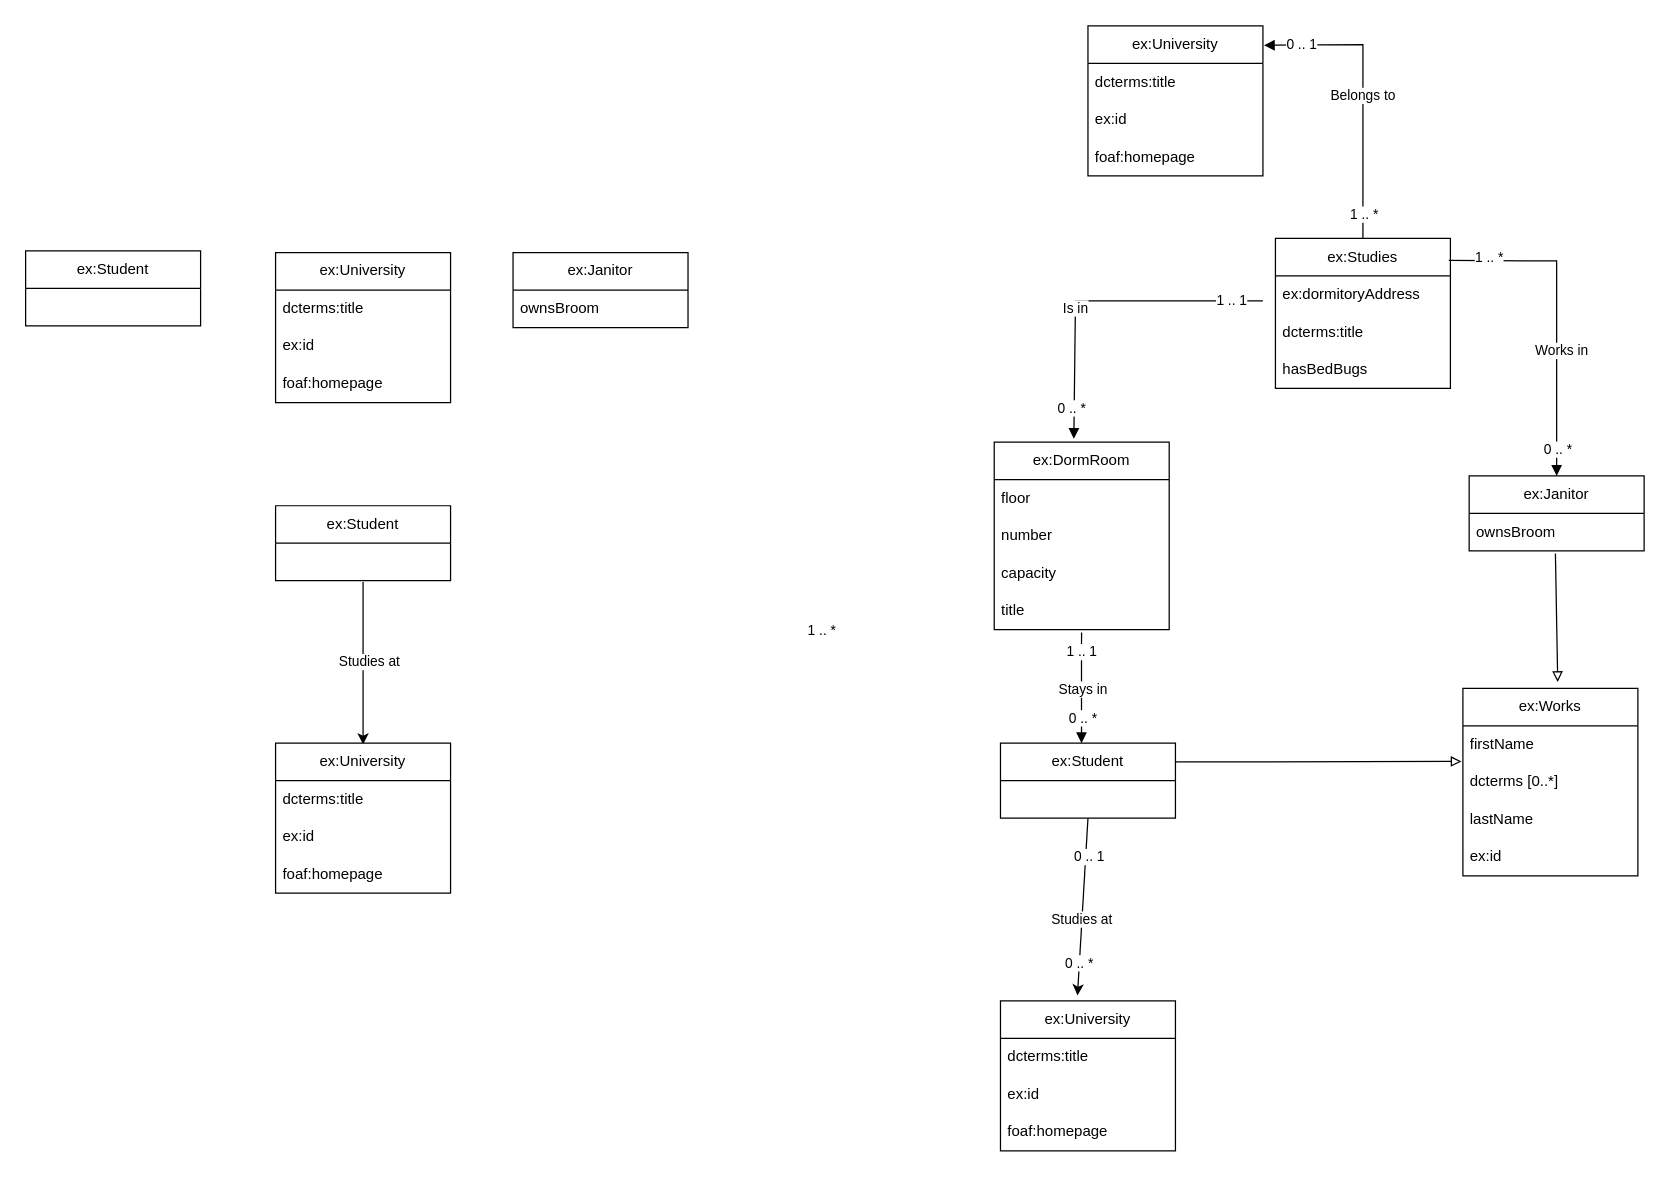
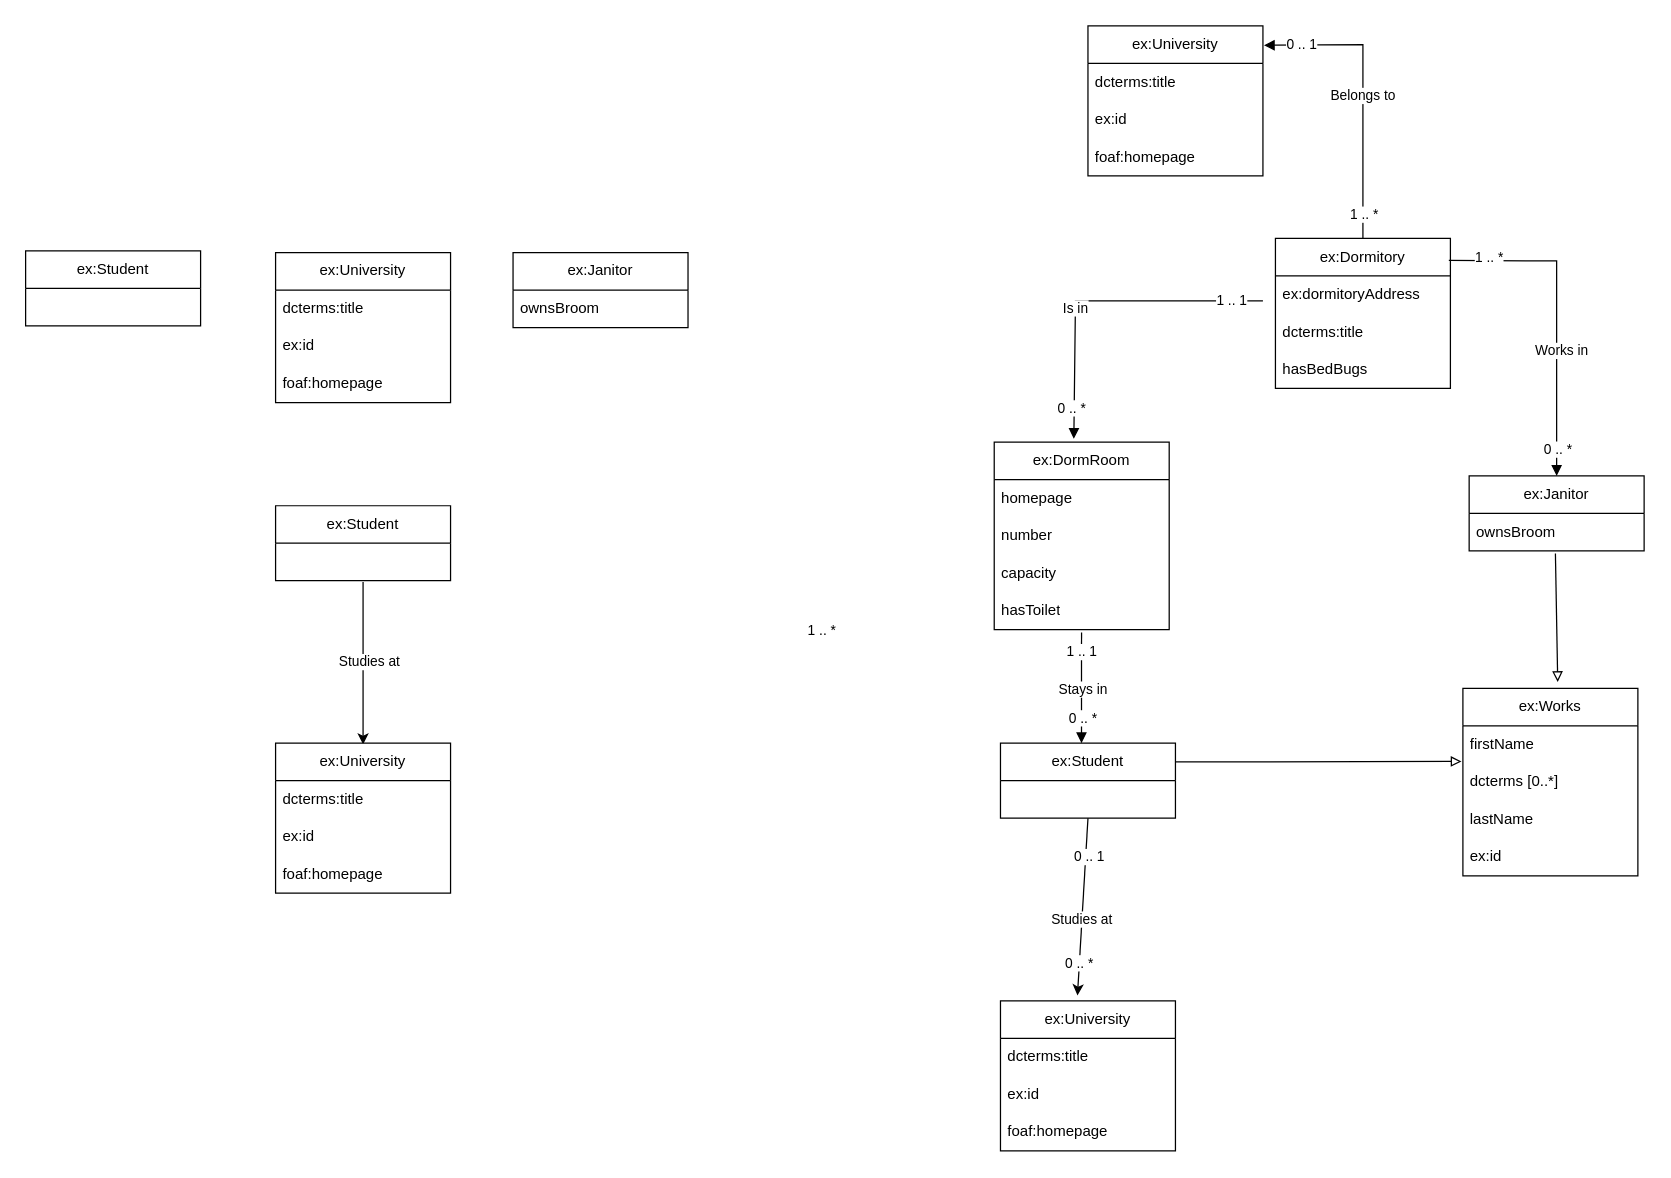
(1363, 257) -> (1363, 257)
(1021, 498) -> (1035, 498)
(1019, 611) -> (1036, 611)
